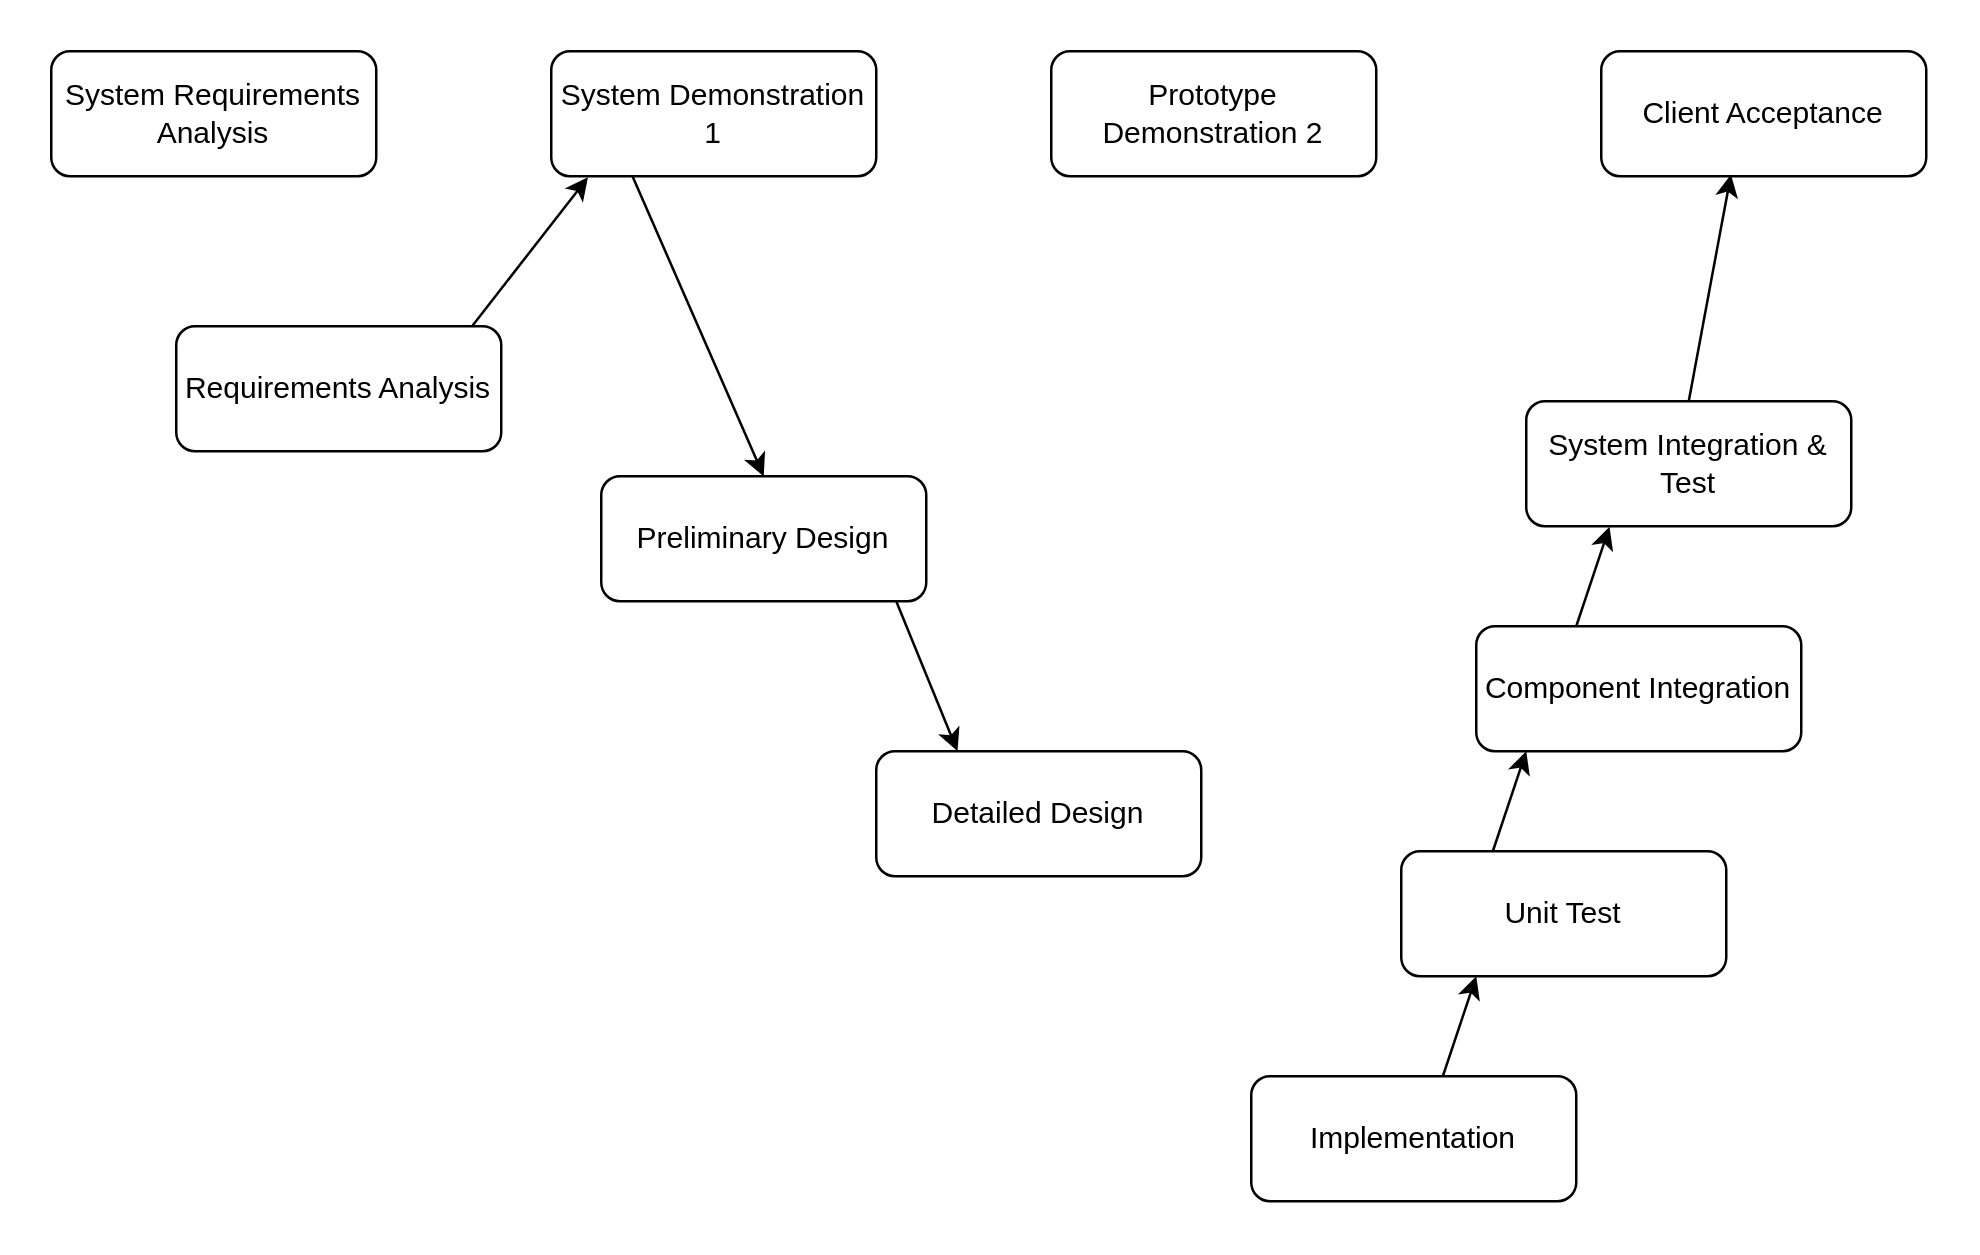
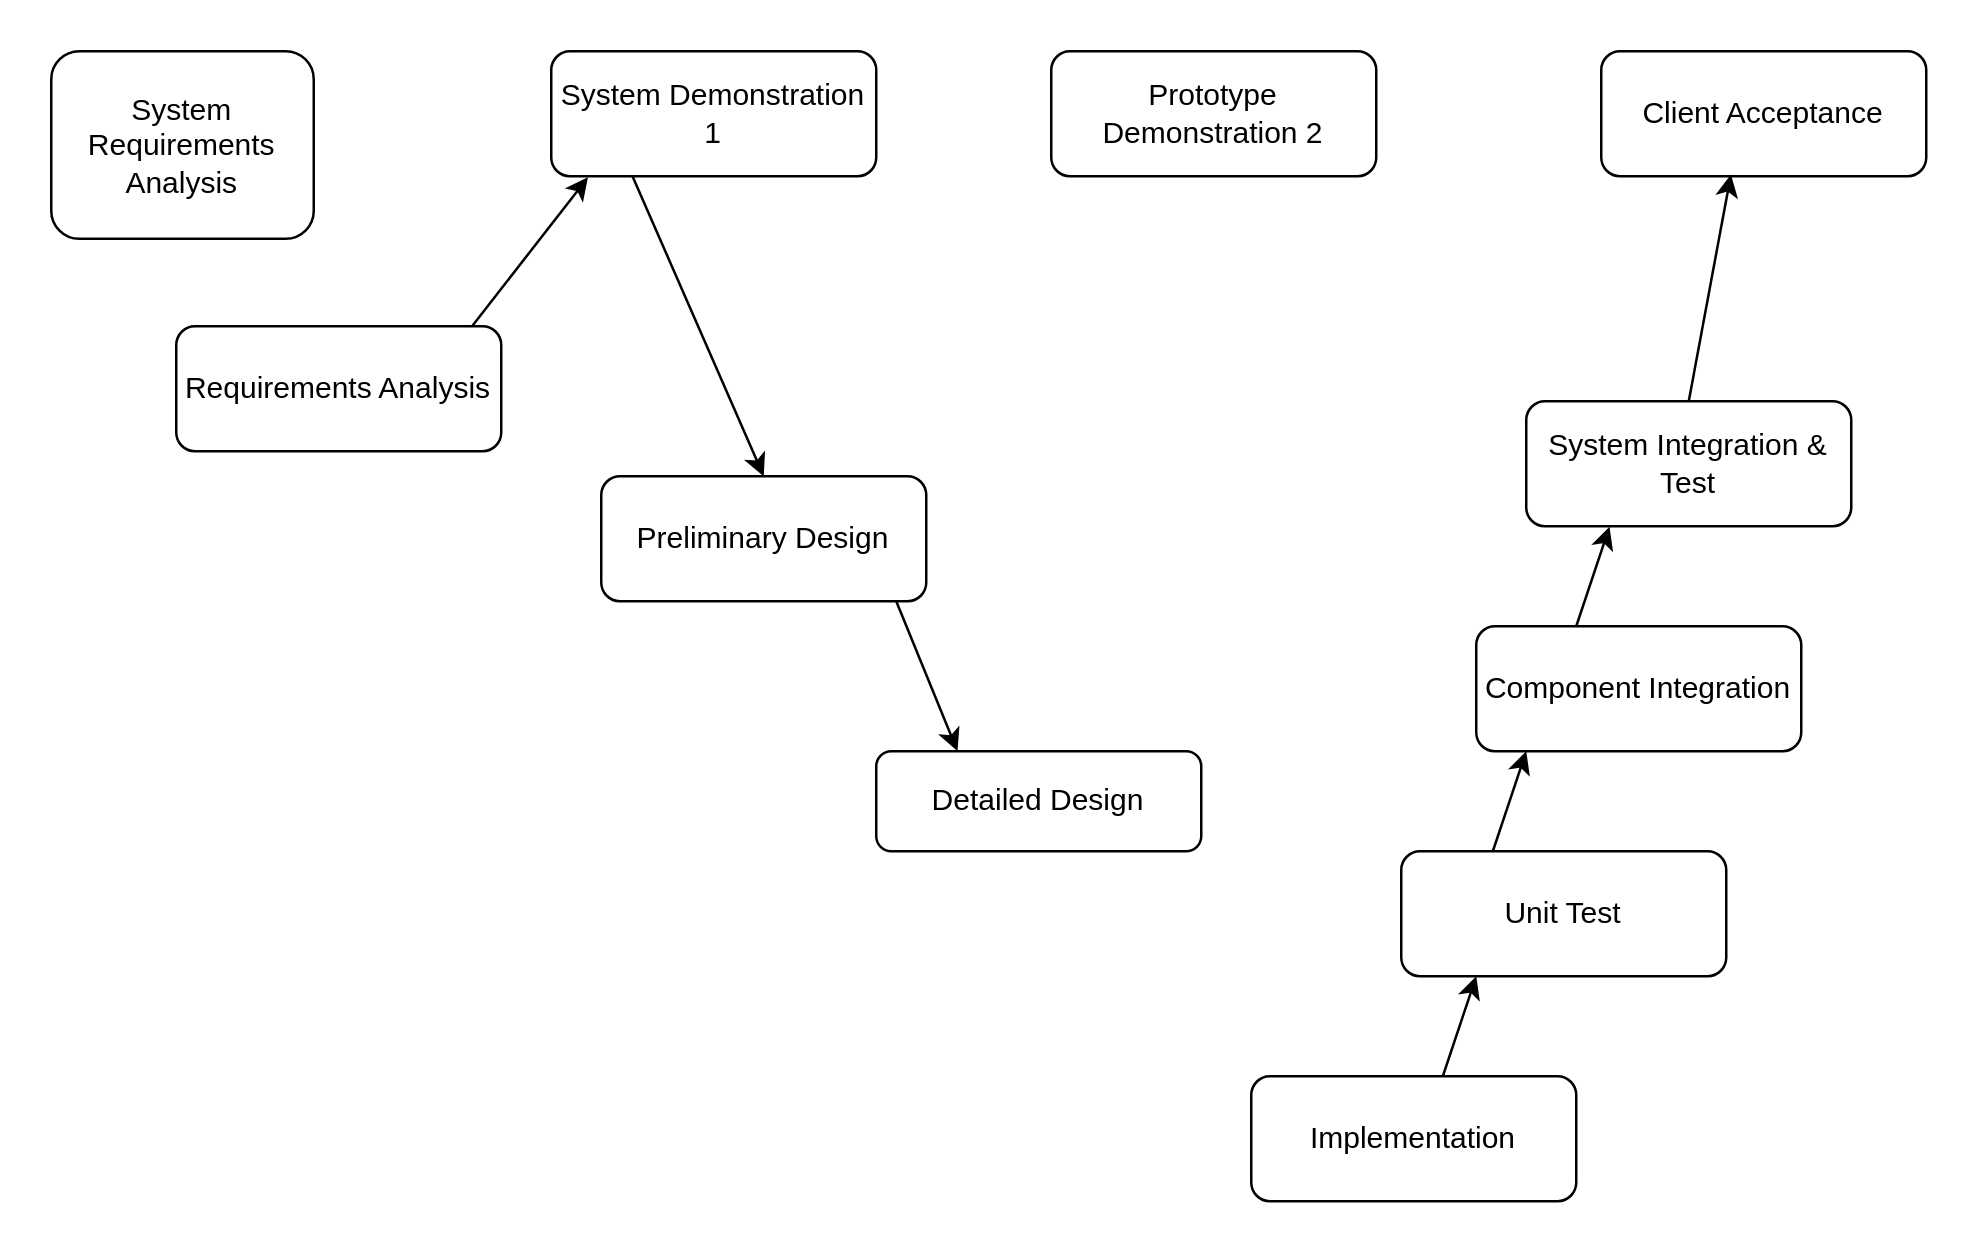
(214, 114) -> (183, 145)
(1039, 814) -> (1039, 801)
